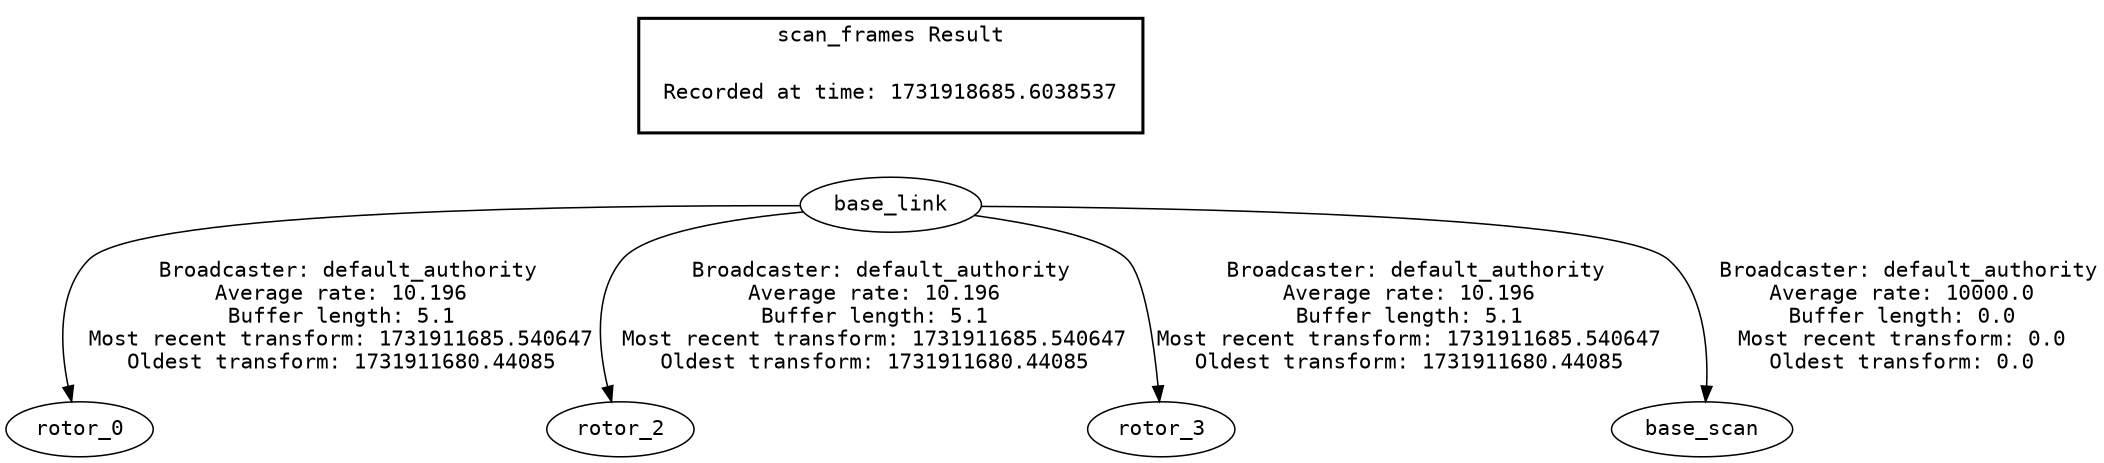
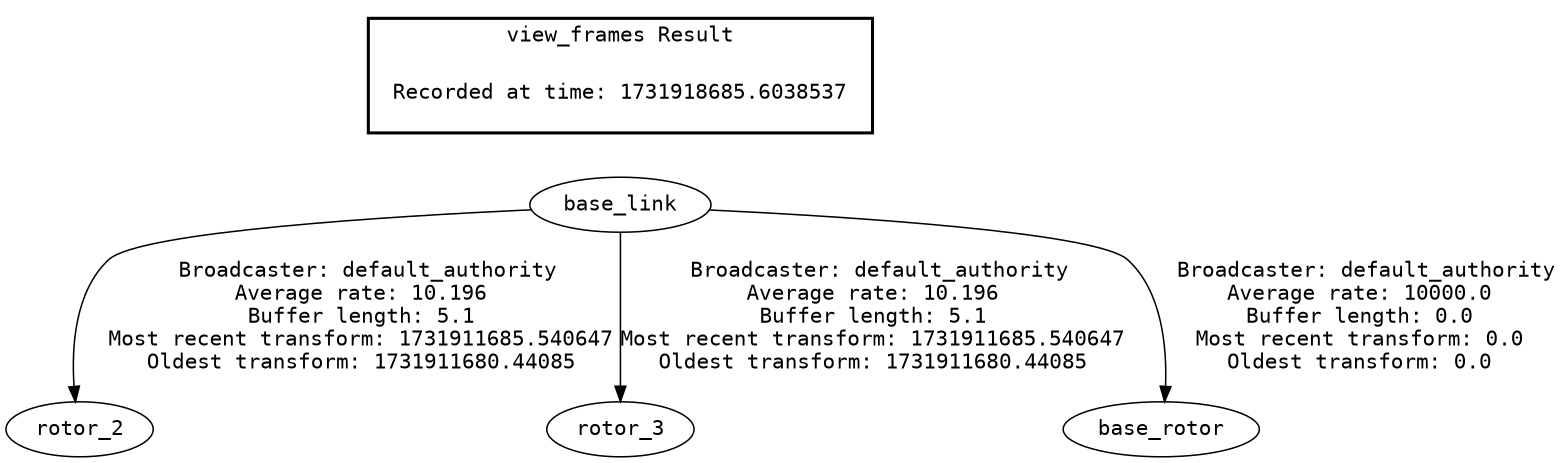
(891, 36) -> (620, 36)
(80, 429) -> none
(1702, 429) -> (1161, 429)
